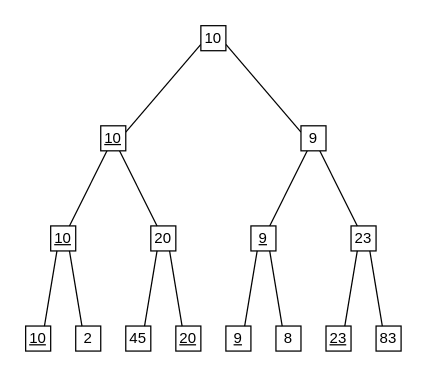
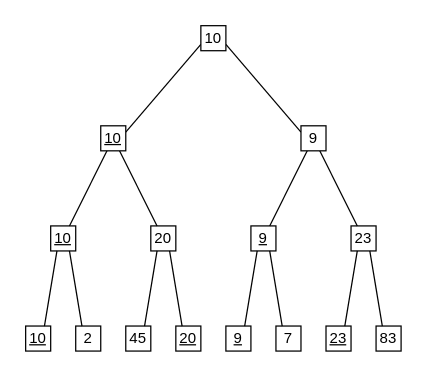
(288, 338) -> (288, 338)
